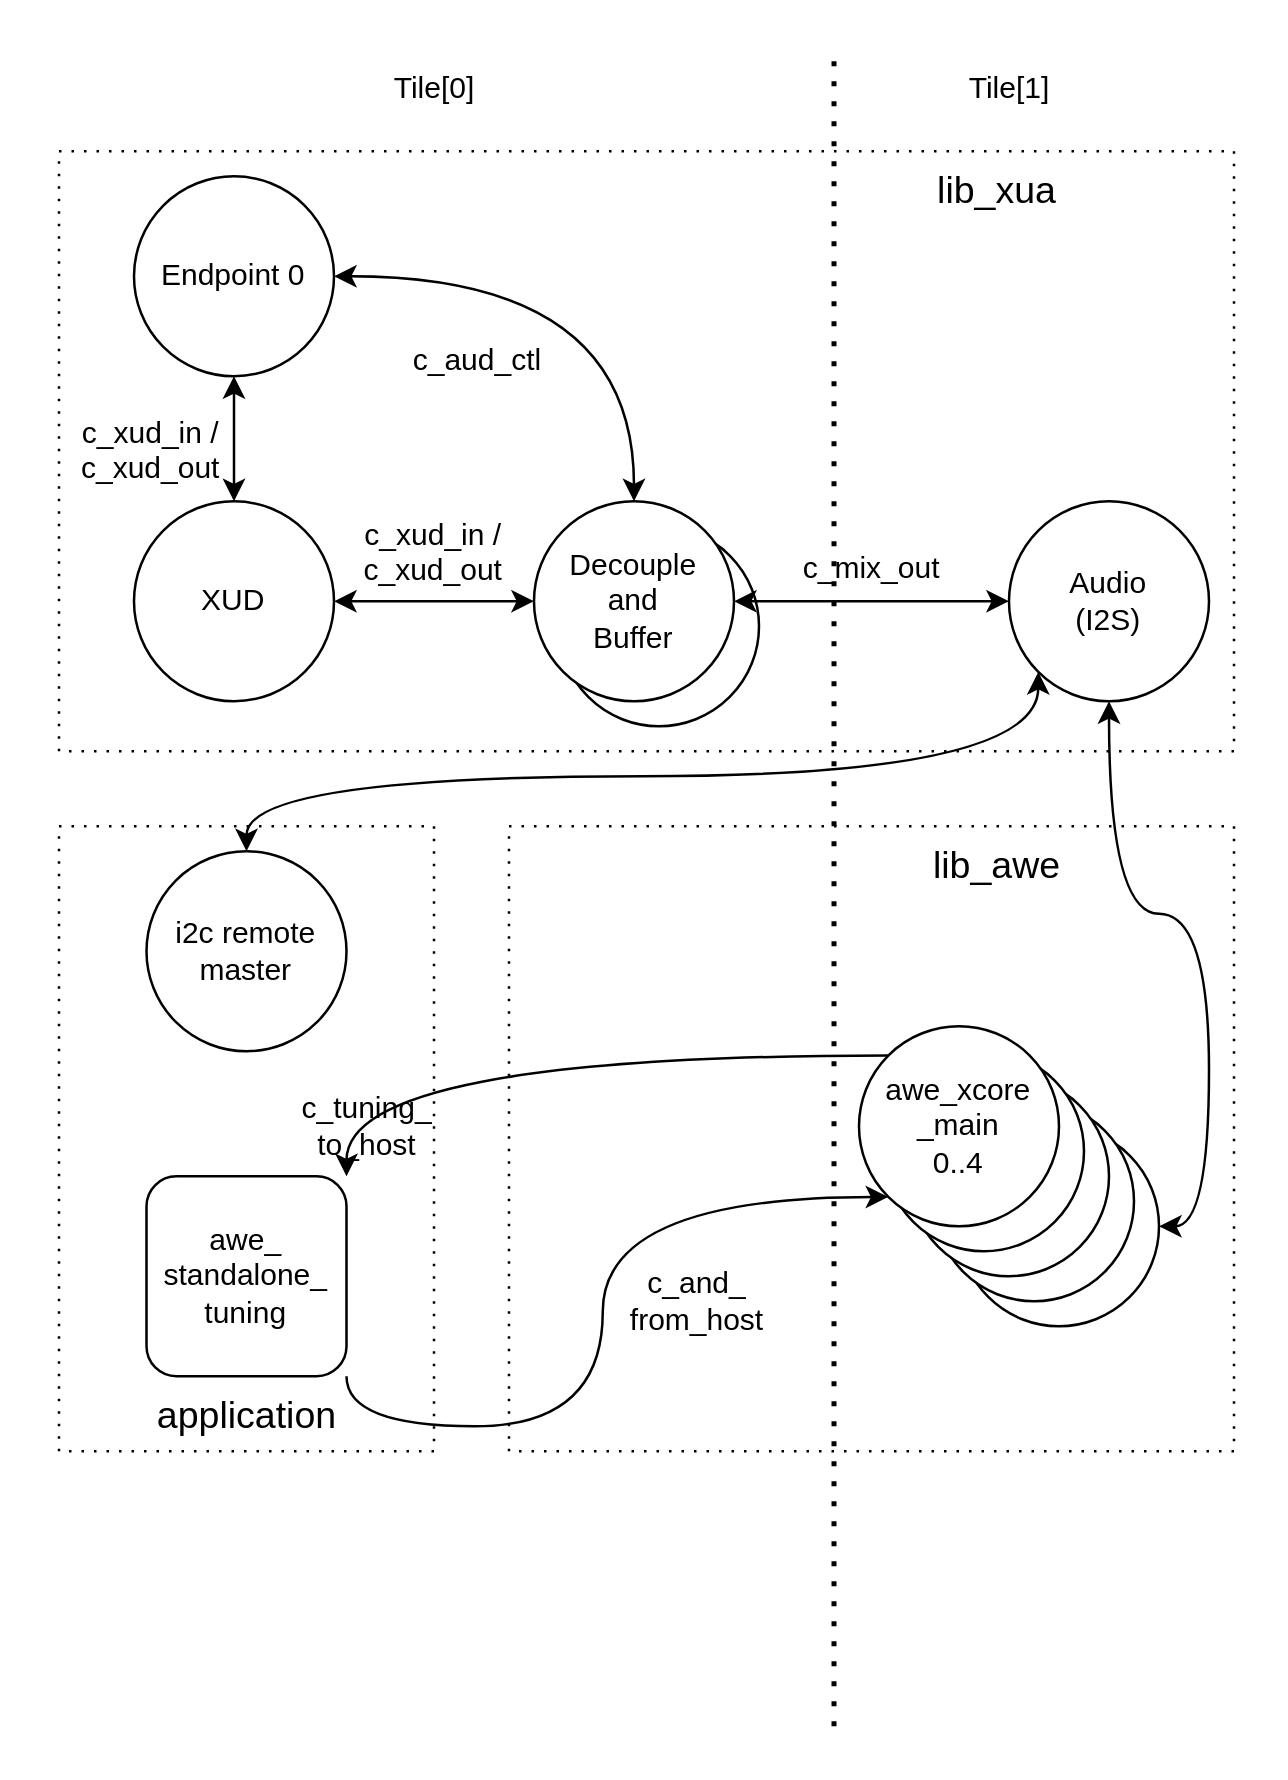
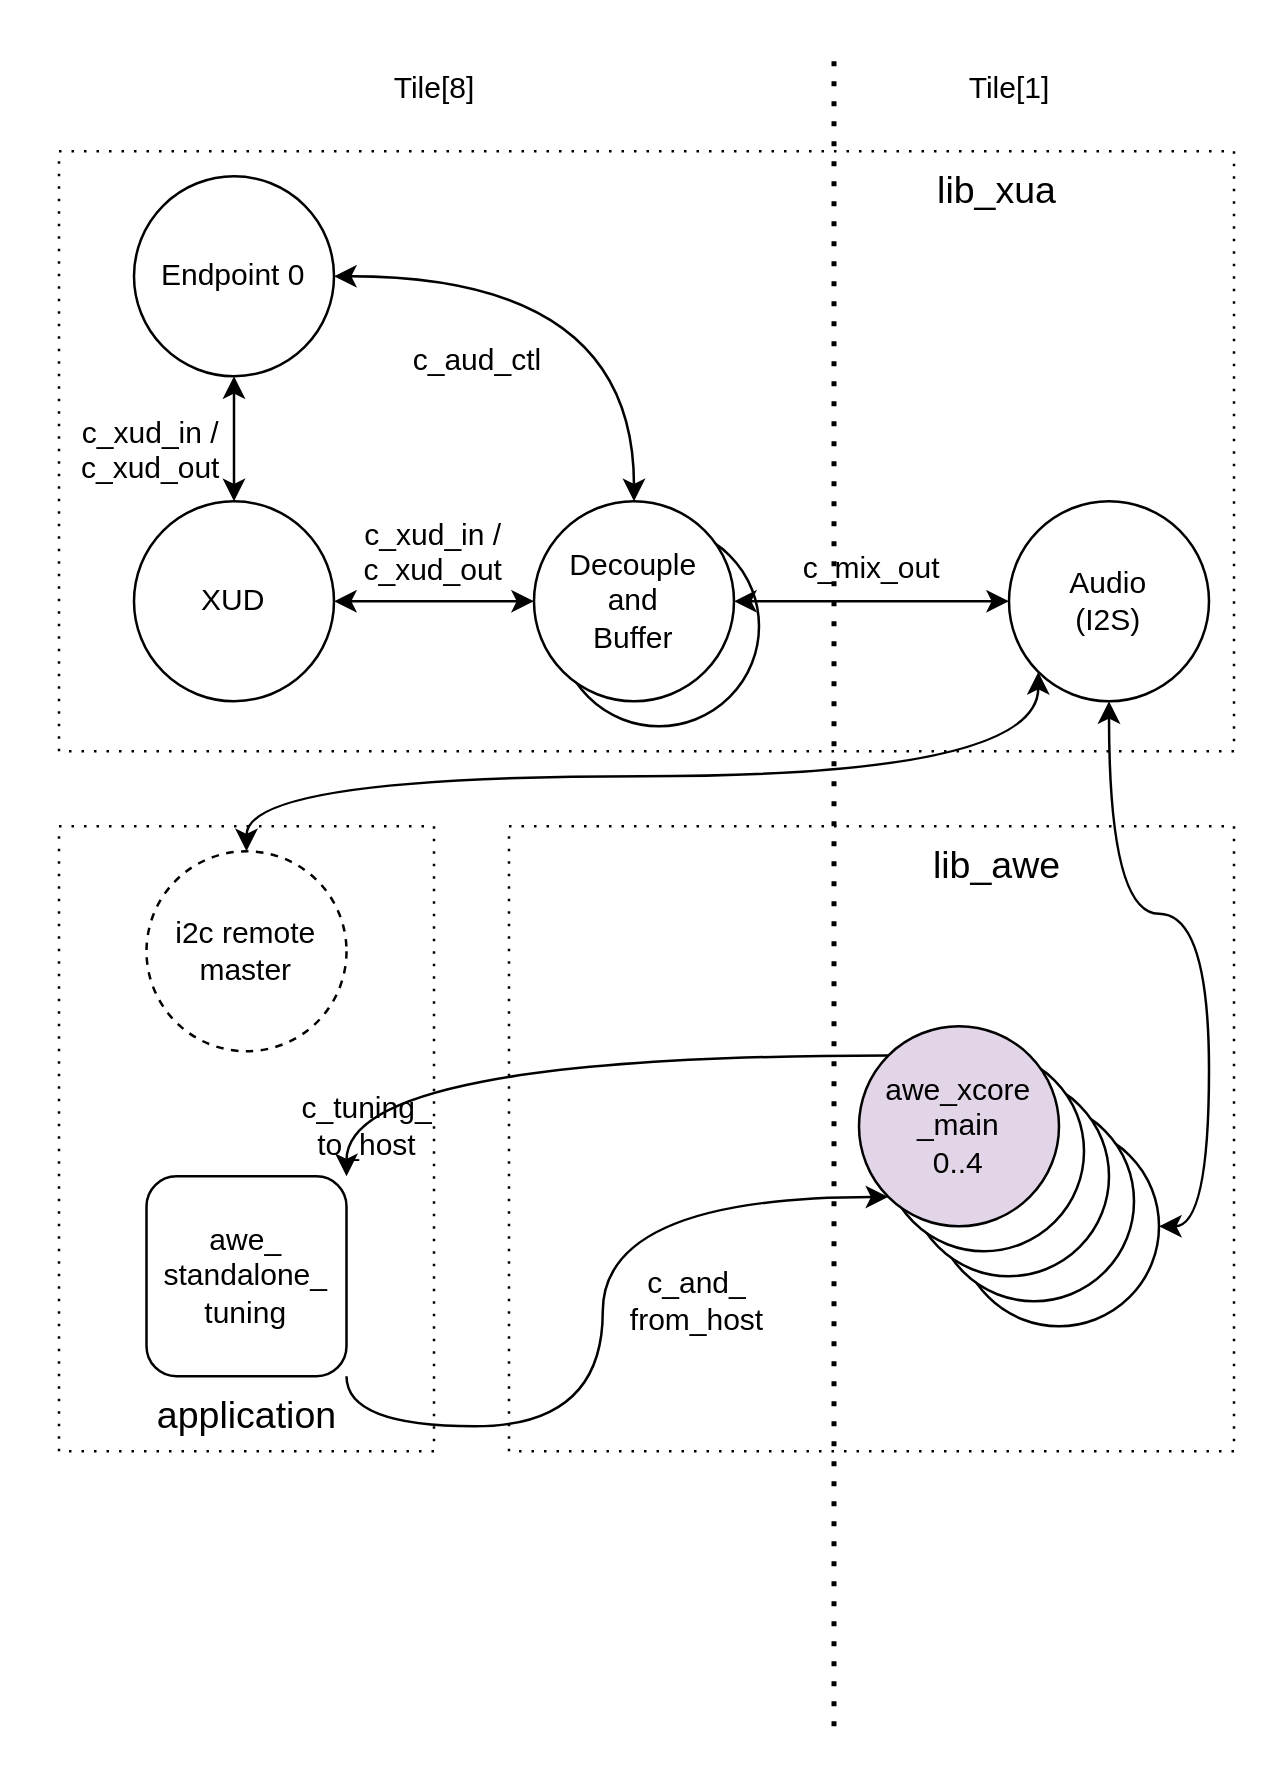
(435, 89) -> (435, 89)
(246, 951) -> (246, 951)
(959, 1126) -> (959, 1126)
